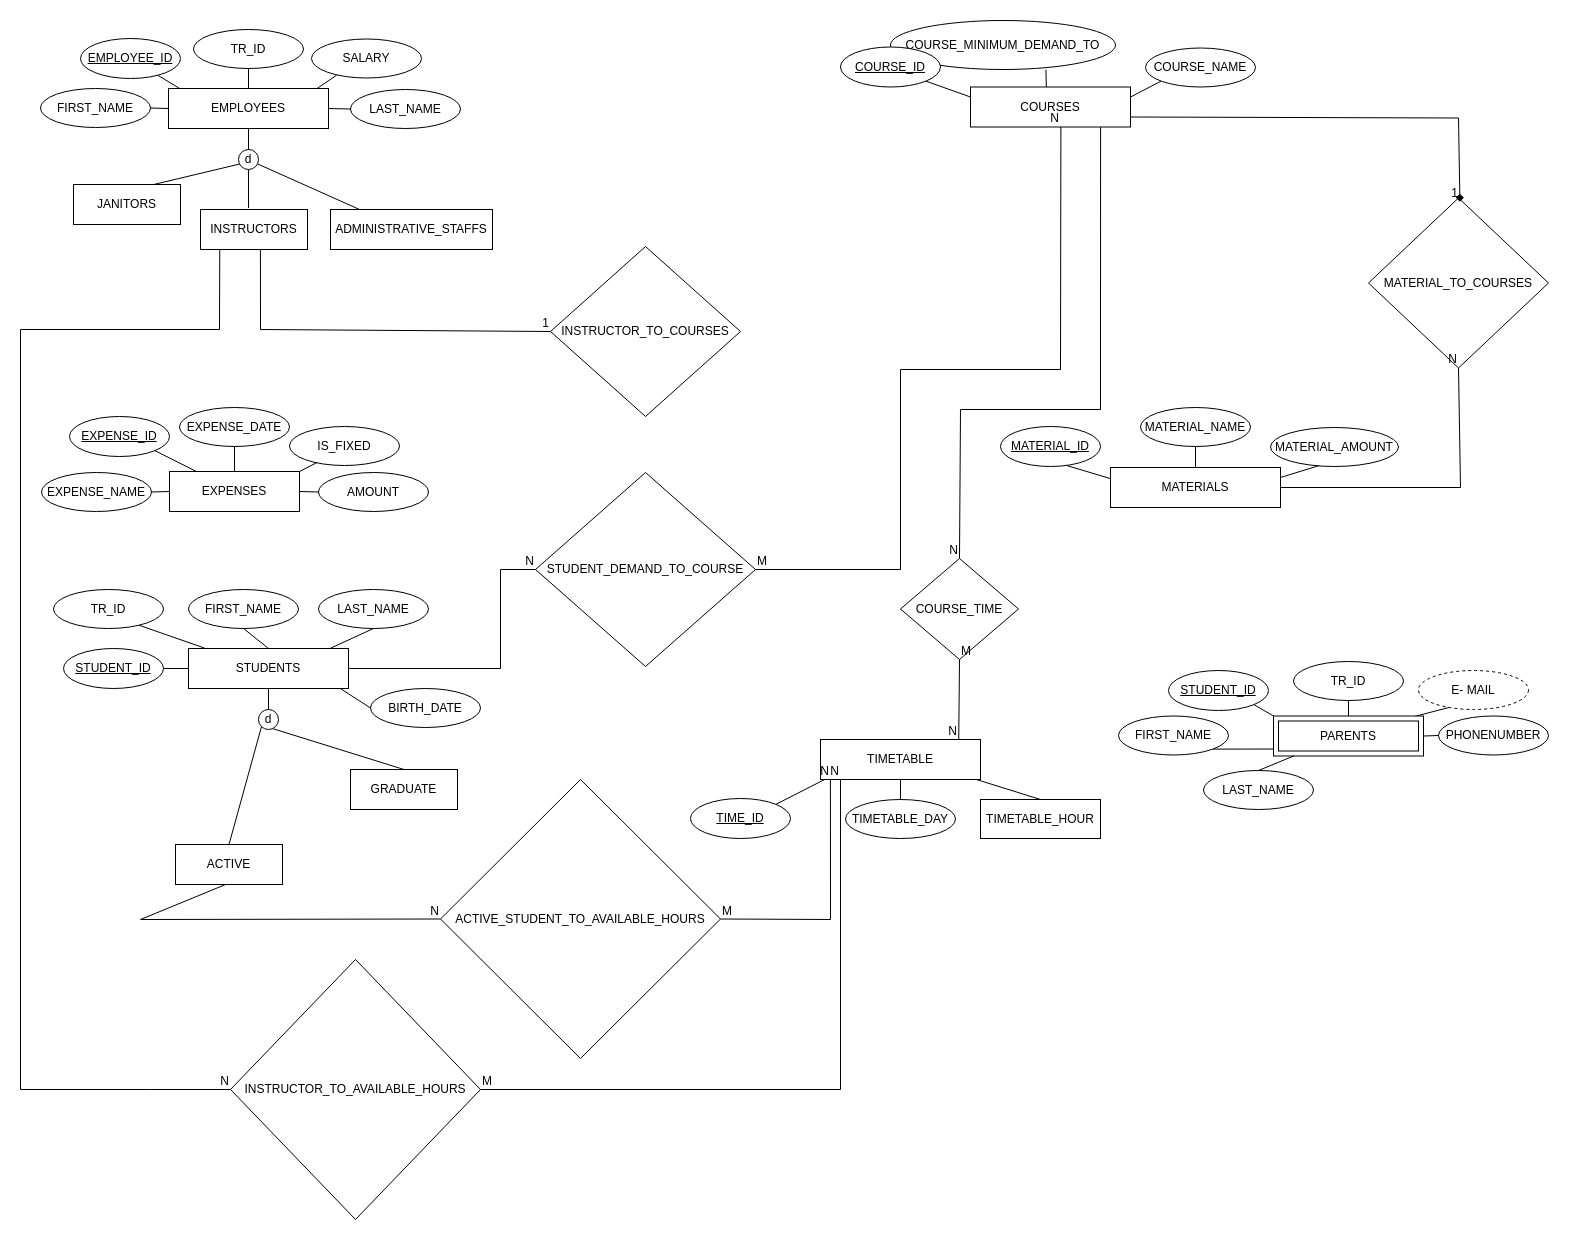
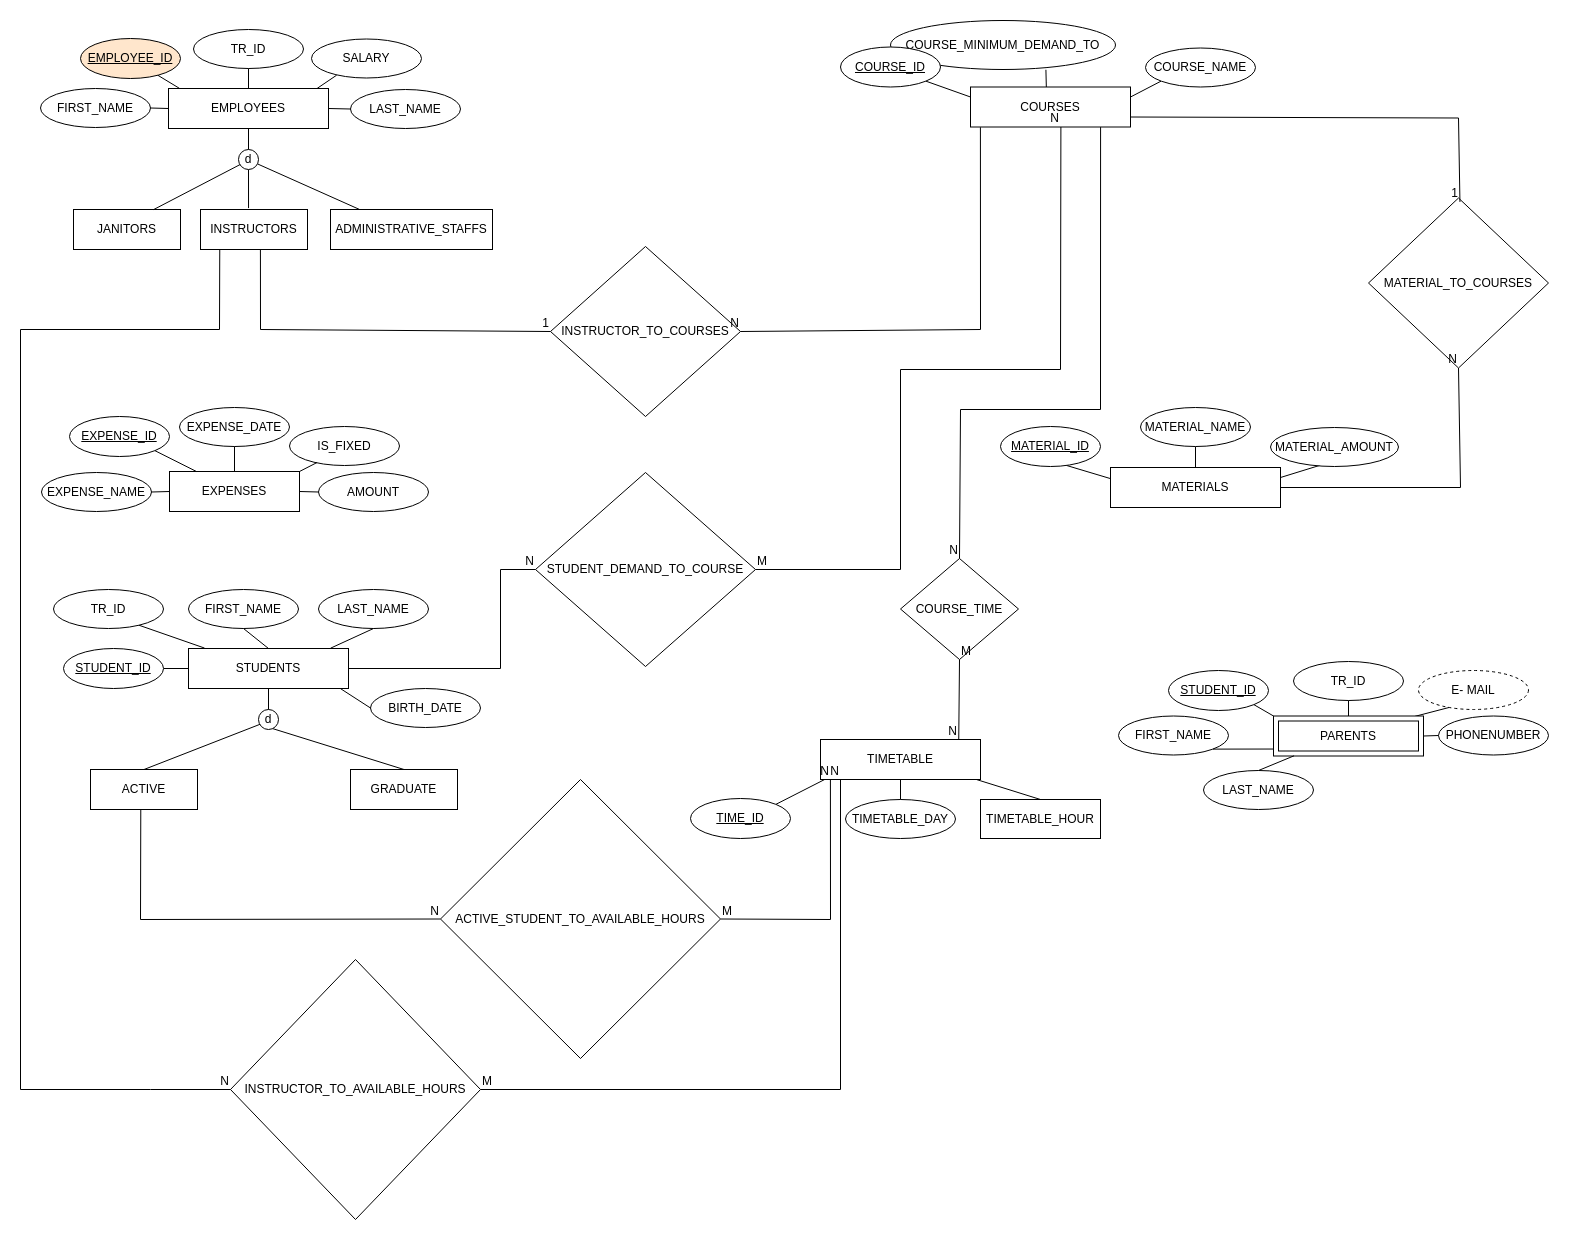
(131, 59) -> (131, 59)
(1460, 193) -> (1460, 197)
(127, 205) -> (127, 230)
none -> (962, 330)
(229, 865) -> (144, 790)
